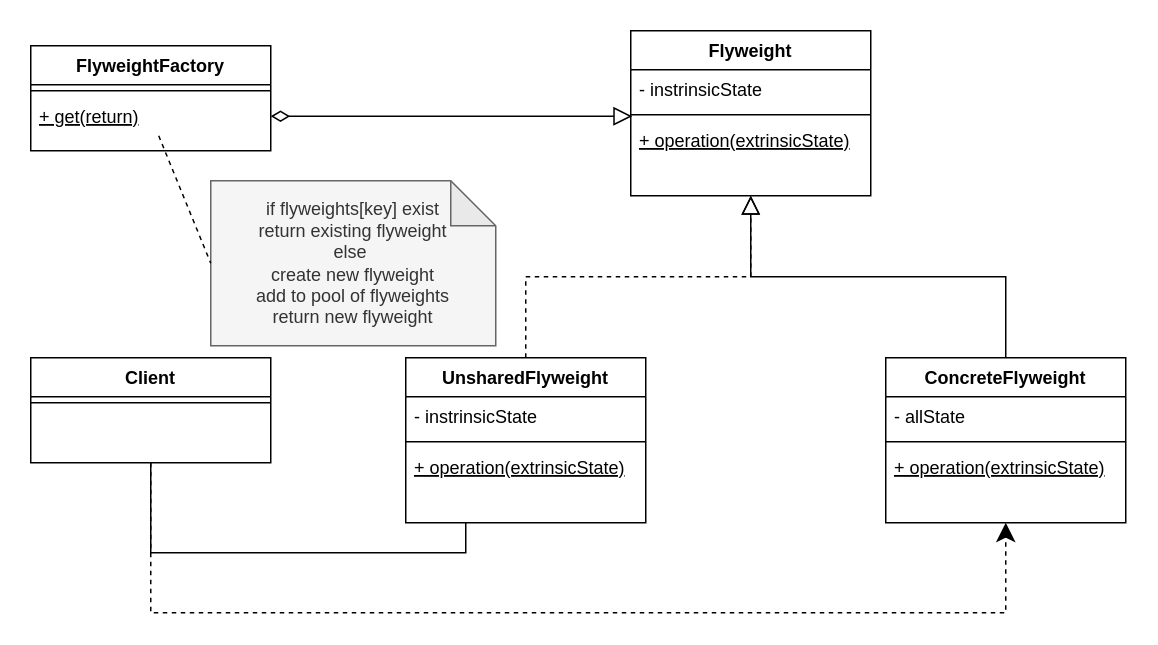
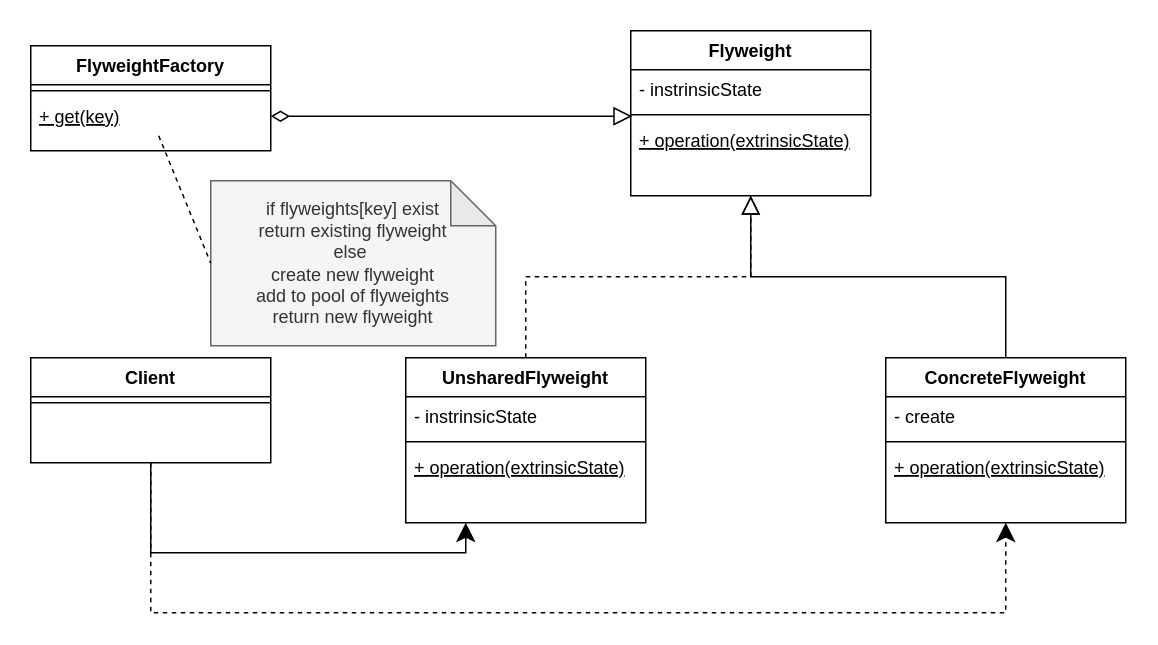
(102, 117) -> (87, 117)
(937, 417) -> (932, 417)
(466, 533) -> (466, 539)
